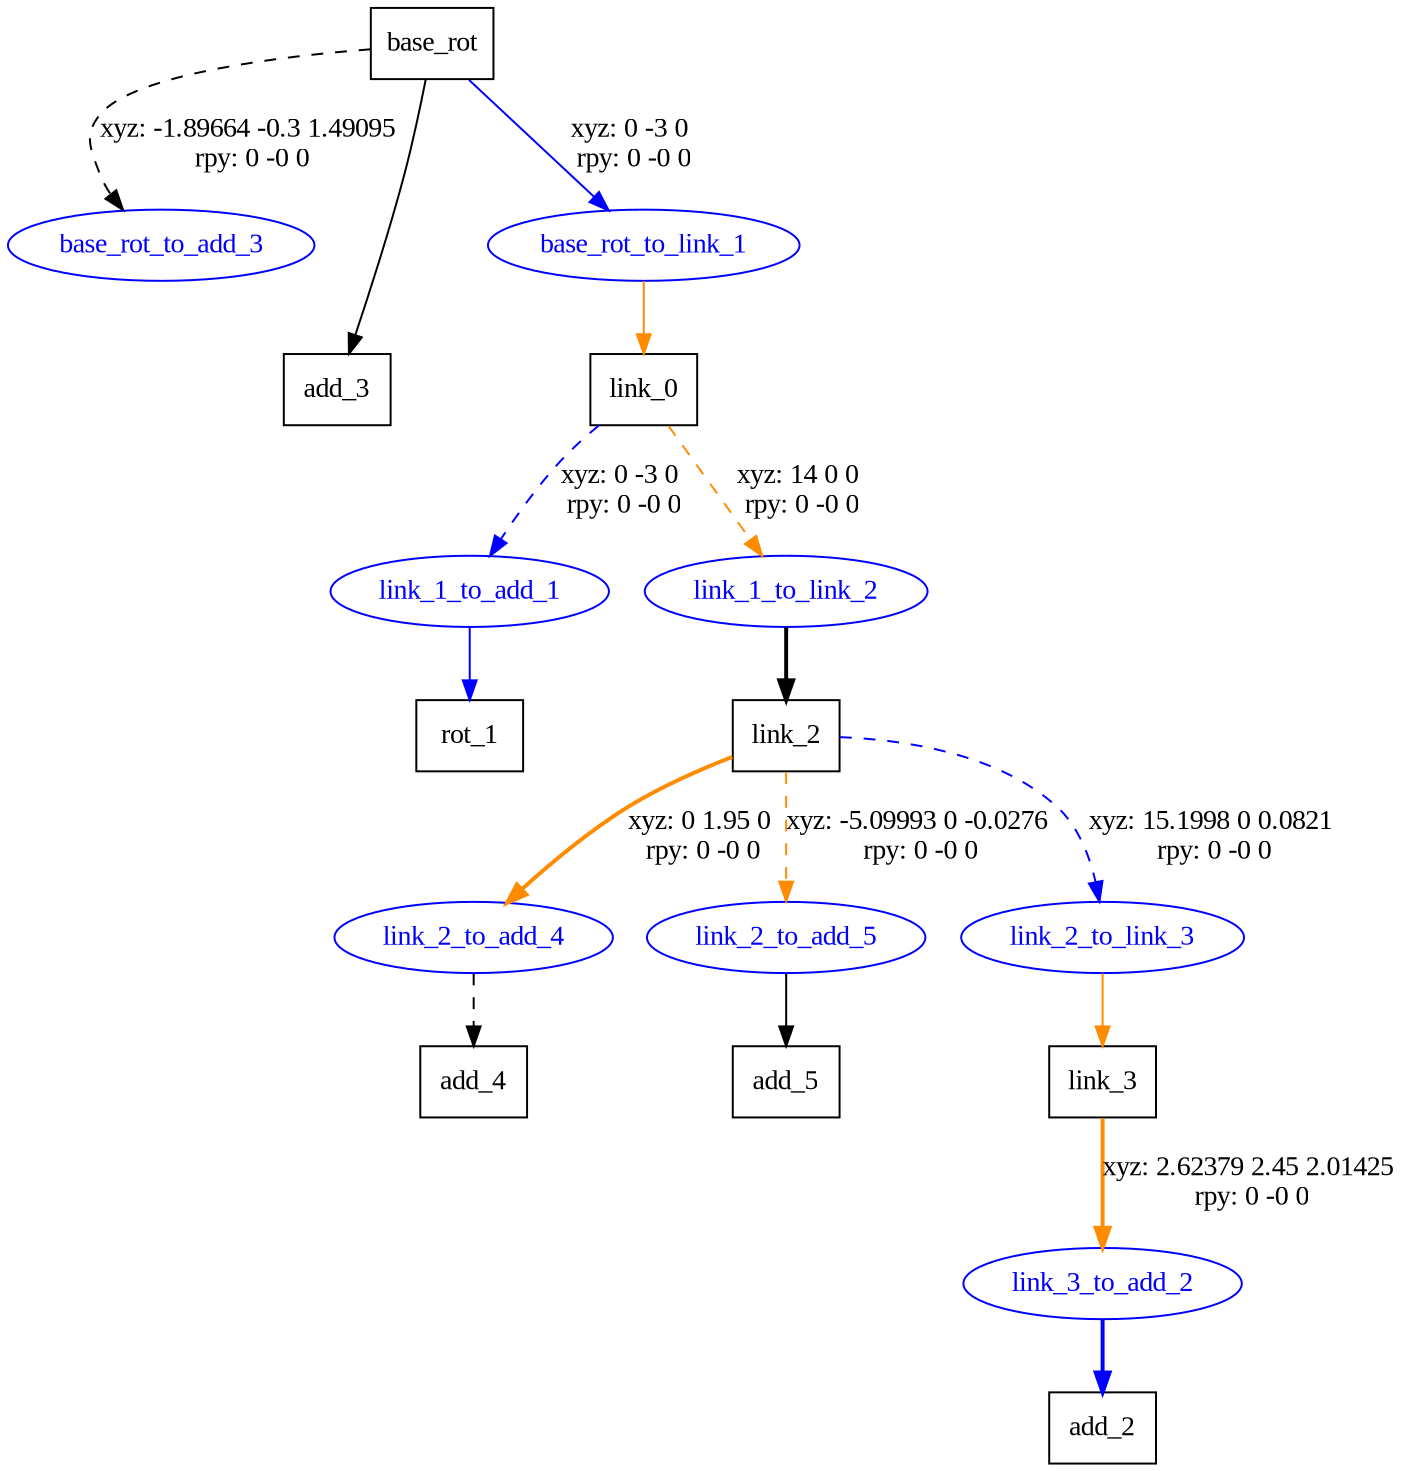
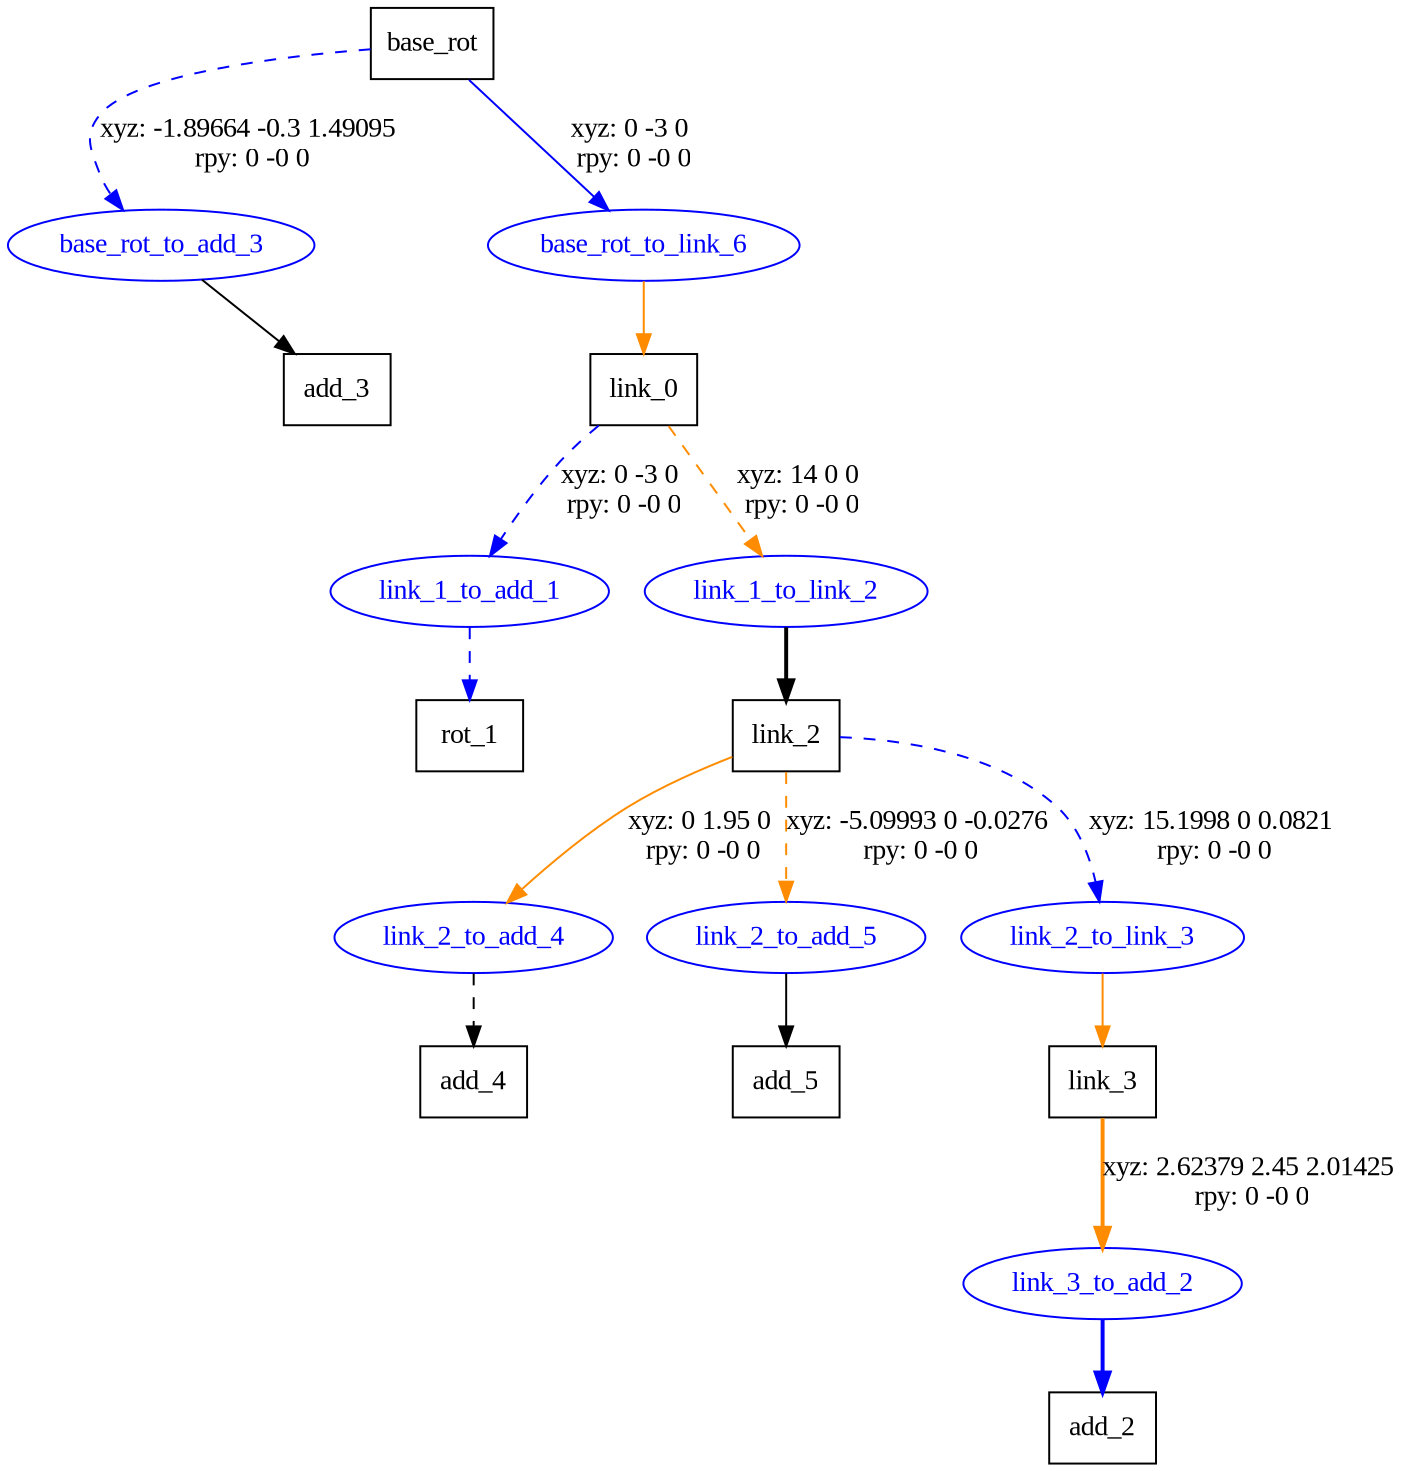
(188, 75) -> (188, 75)
(395, 208) -> (240, 310)
(644, 245) -> (644, 245)
(470, 654) -> (470, 654)
(620, 812) -> (620, 812)
